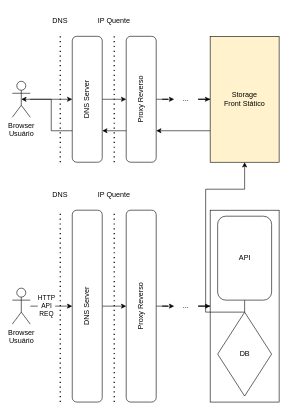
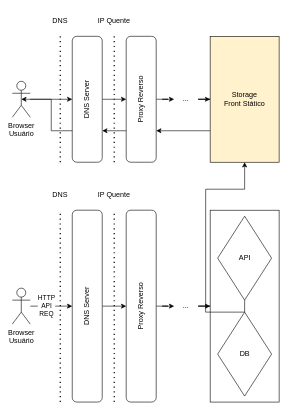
(245, 258) -> (245, 258)
